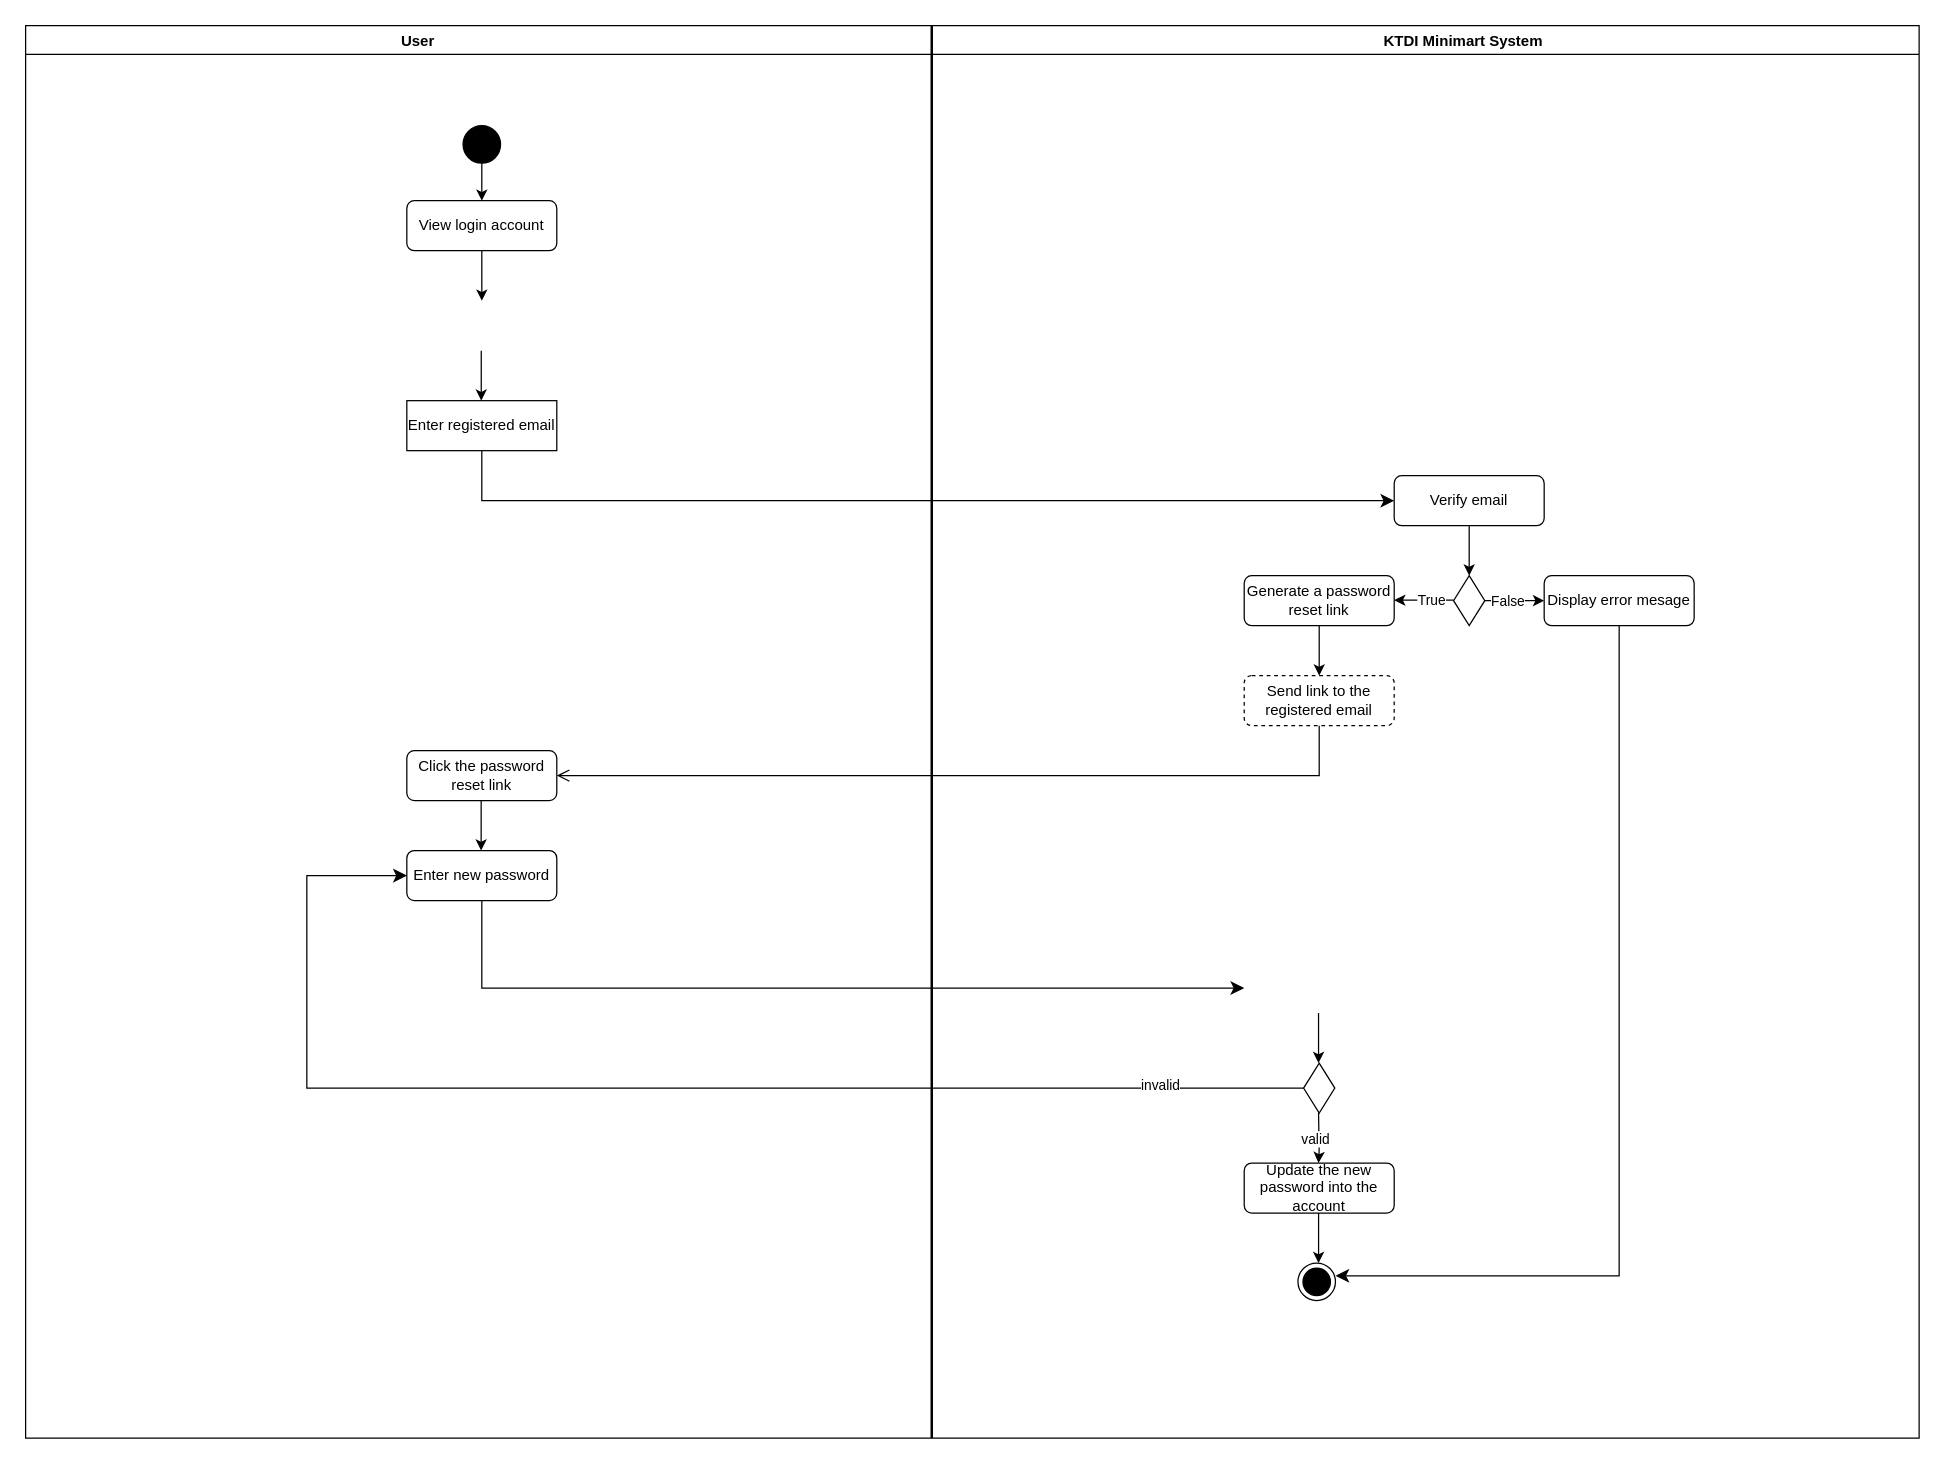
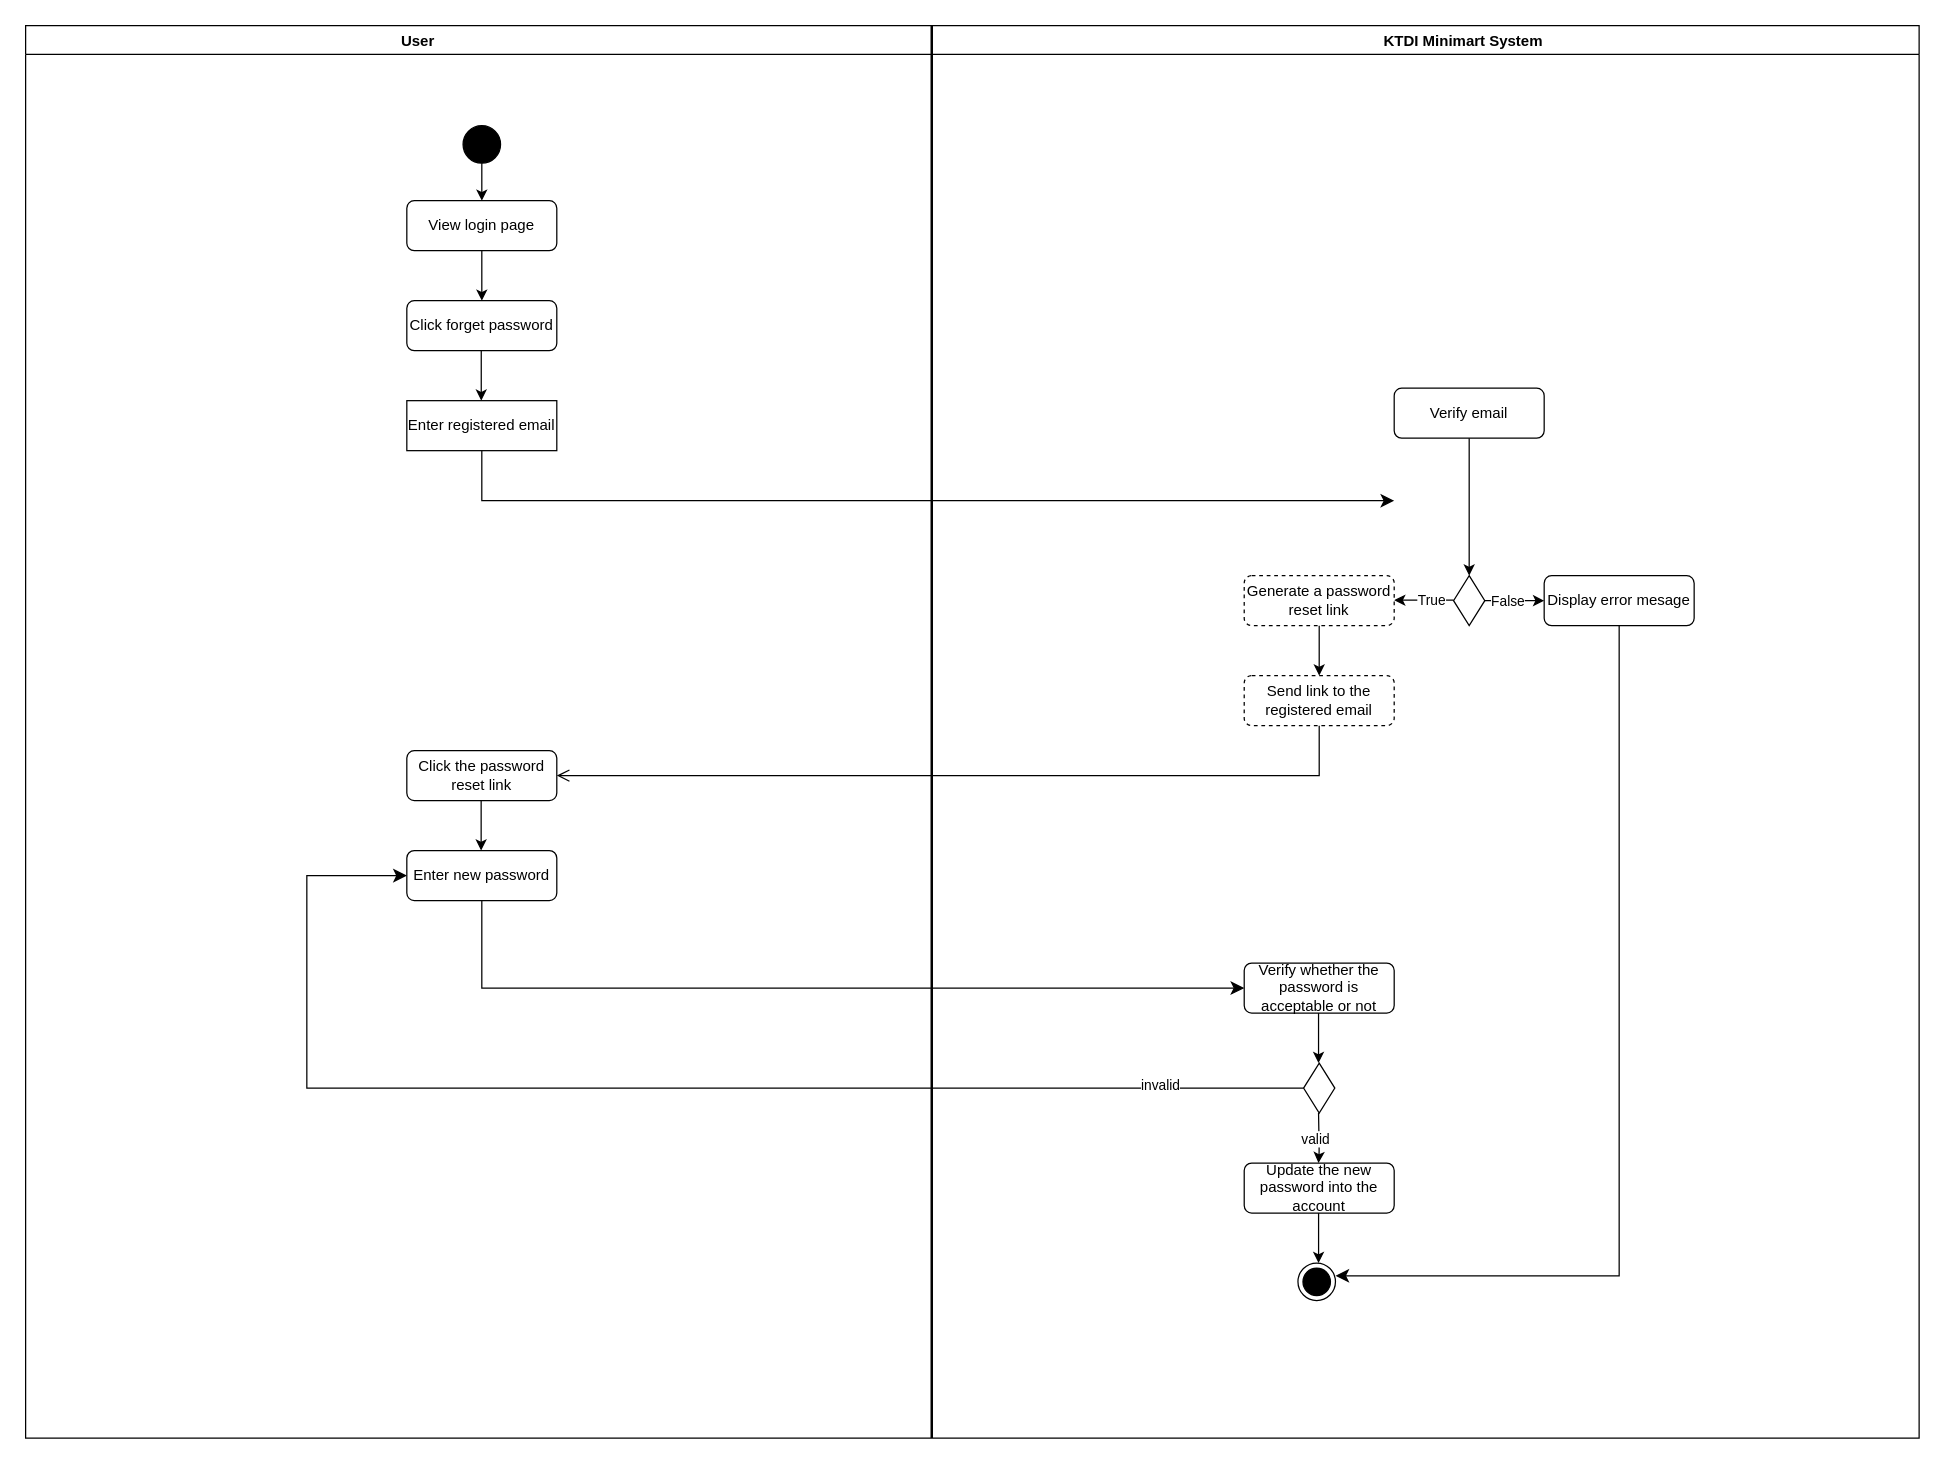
(482, 226) -> (482, 226)
none -> (482, 326)
(1469, 501) -> (1469, 413)
(1319, 601) -> (1319, 601)
none -> (1319, 988)
